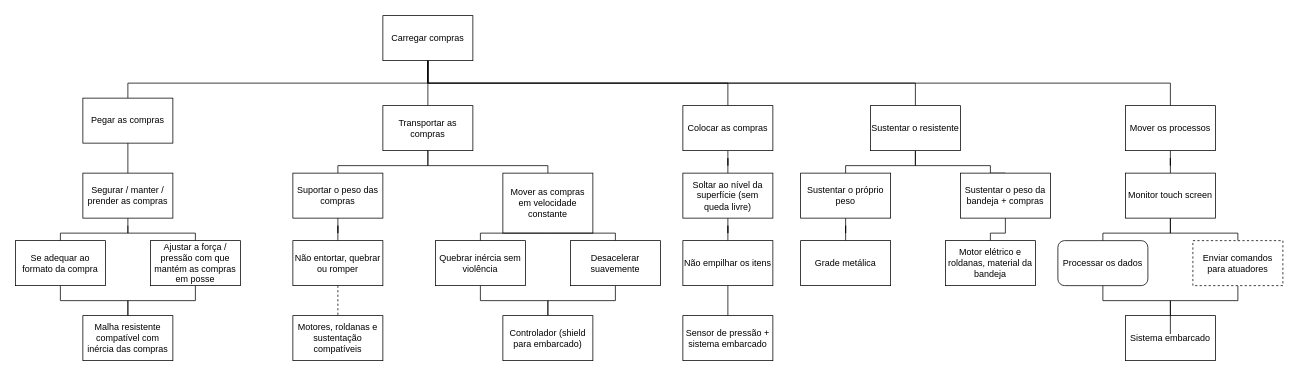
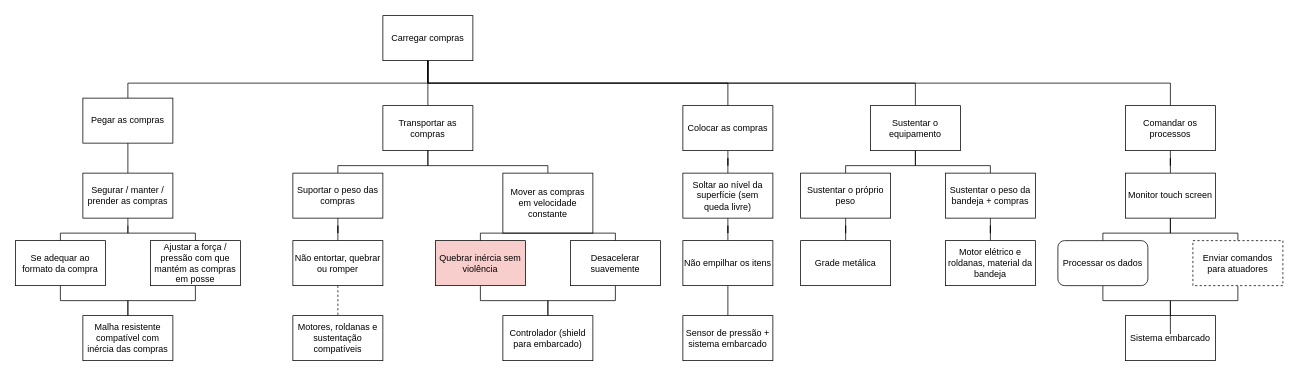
(915, 128) -> (915, 128)
(1170, 128) -> (1170, 128)
(1005, 195) -> (990, 195)
(480, 263) -> (480, 263)
